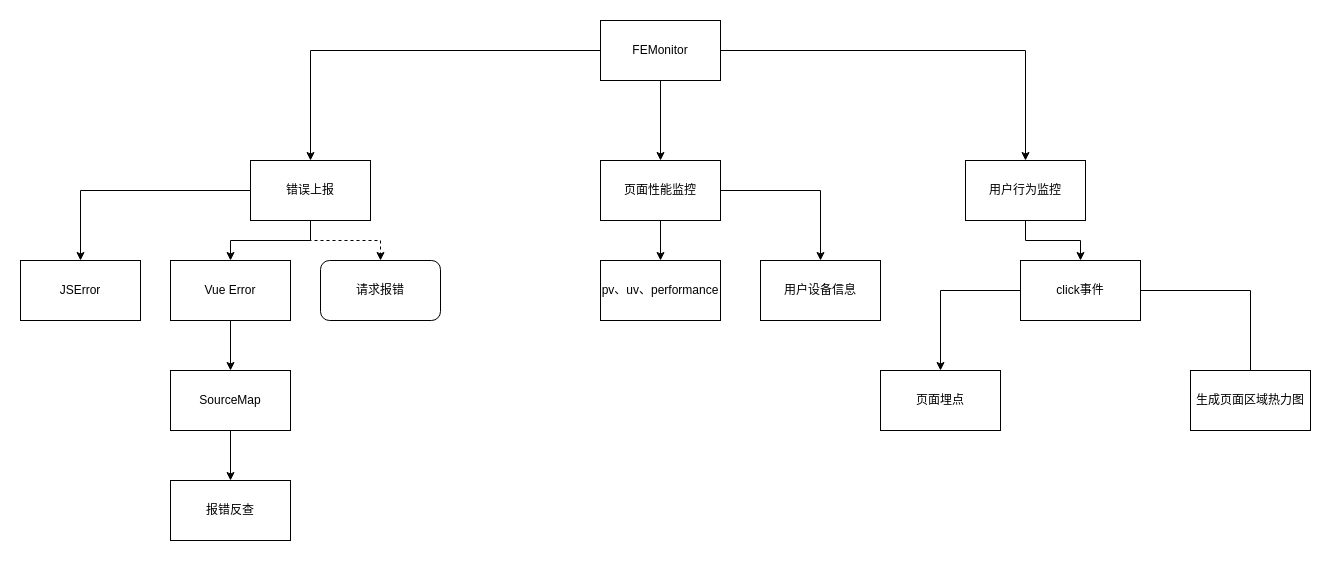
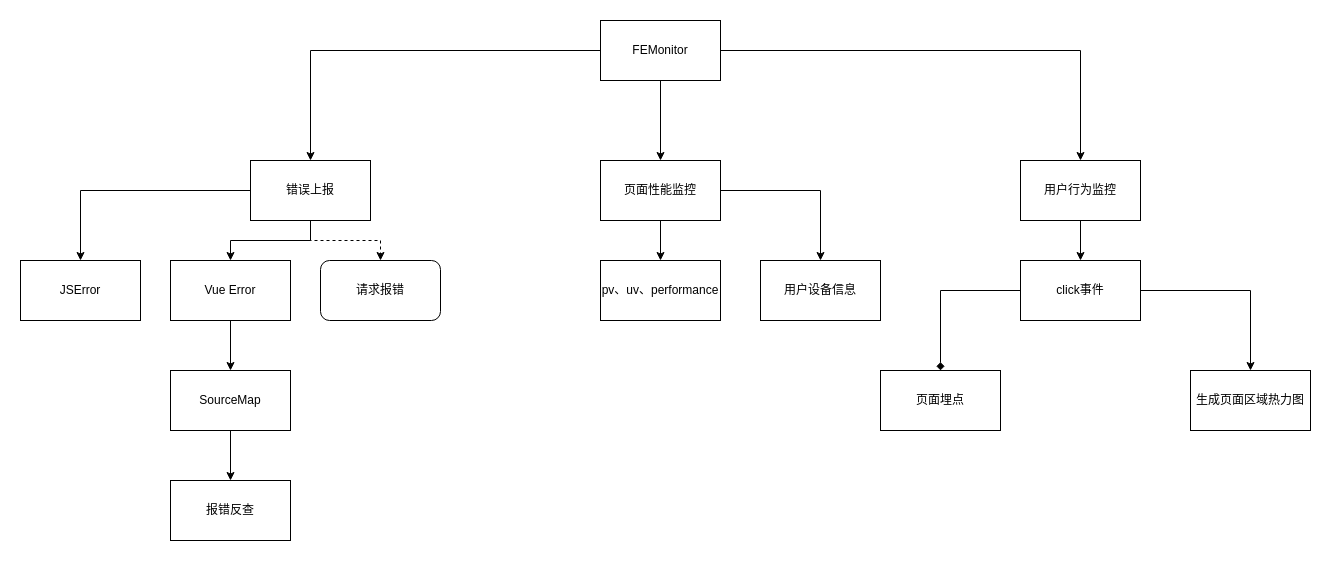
(1026, 191) -> (1081, 191)
(941, 362) -> (941, 362)
(1251, 365) -> (1251, 362)
